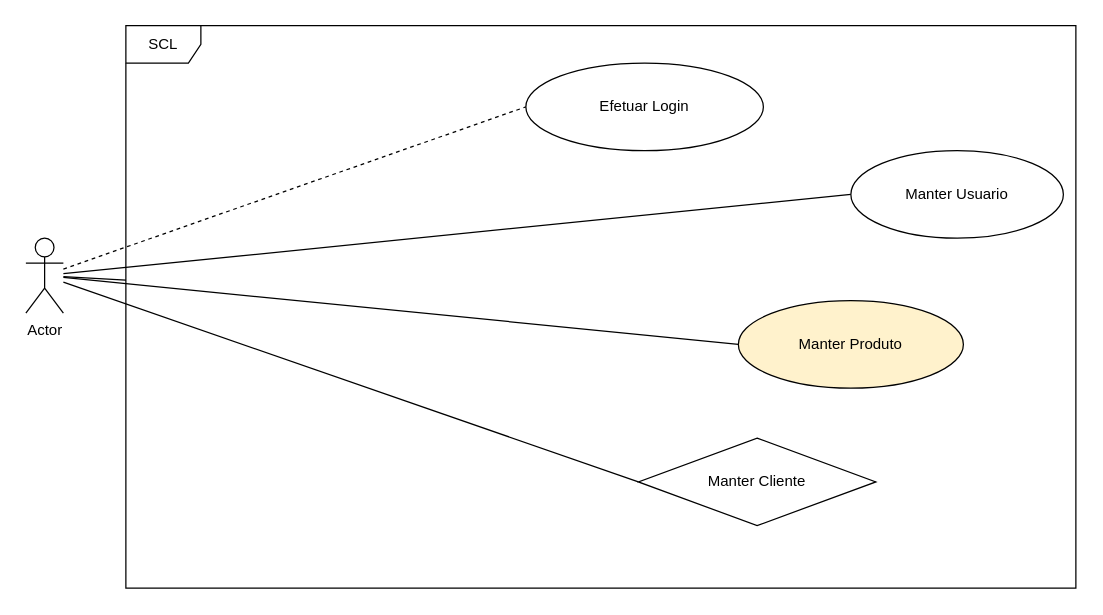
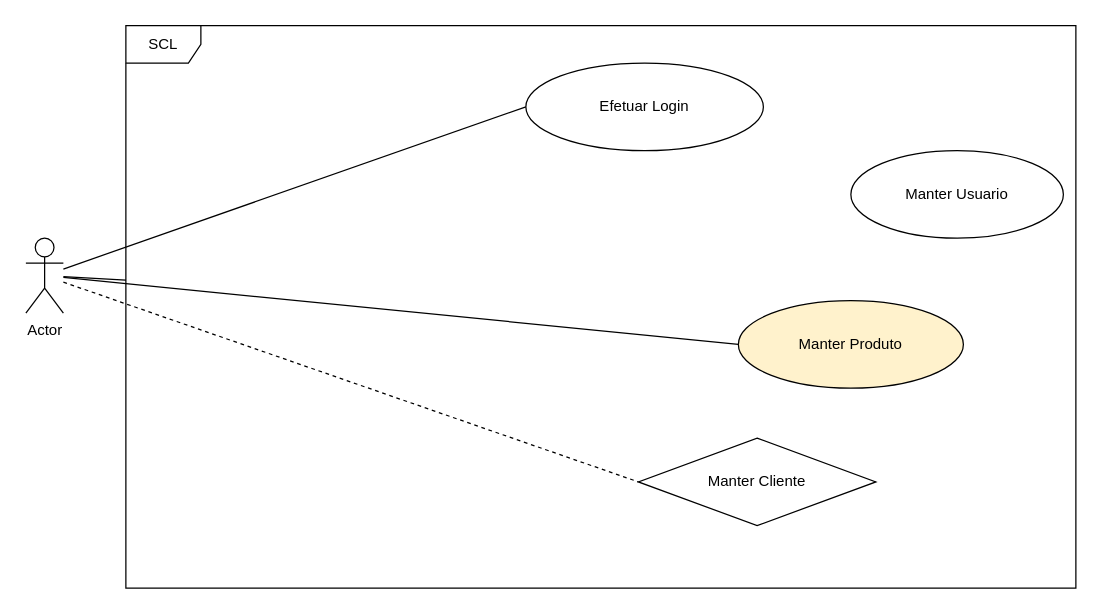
(326, 177) -> (326, 177)
(456, 234) -> none
(384, 394) -> (384, 394)
